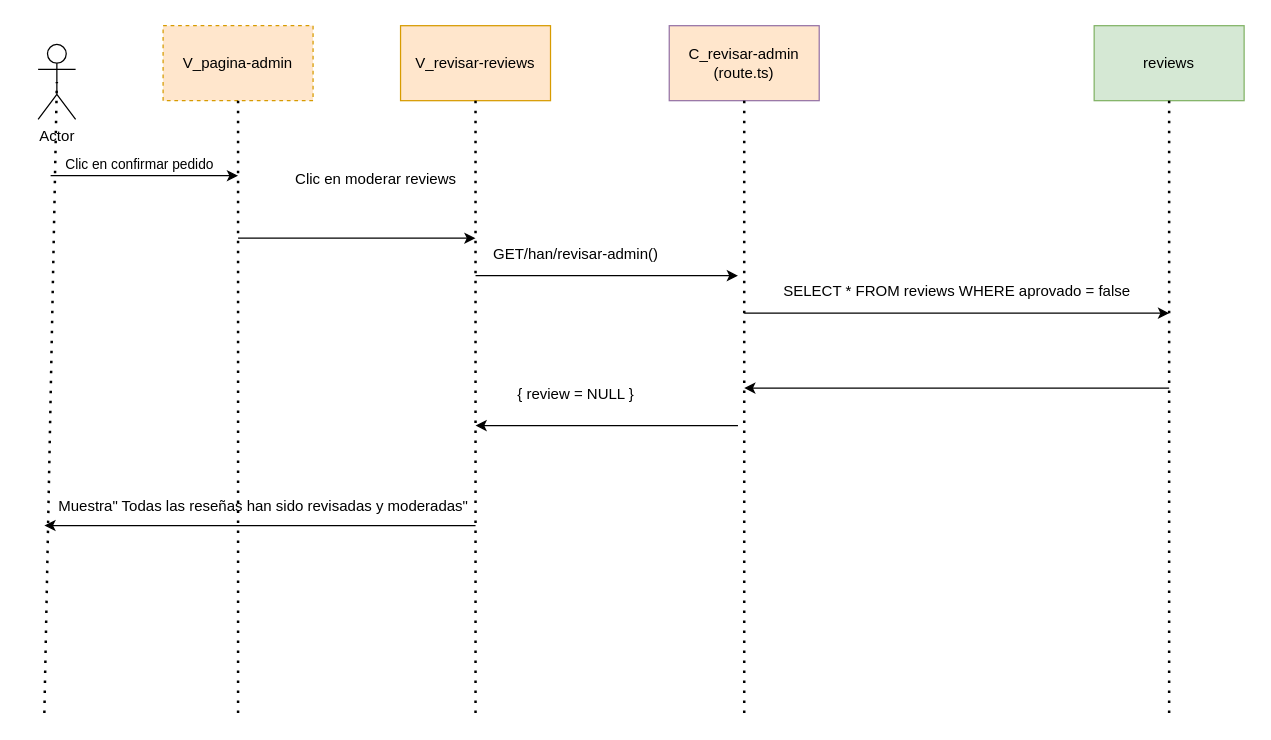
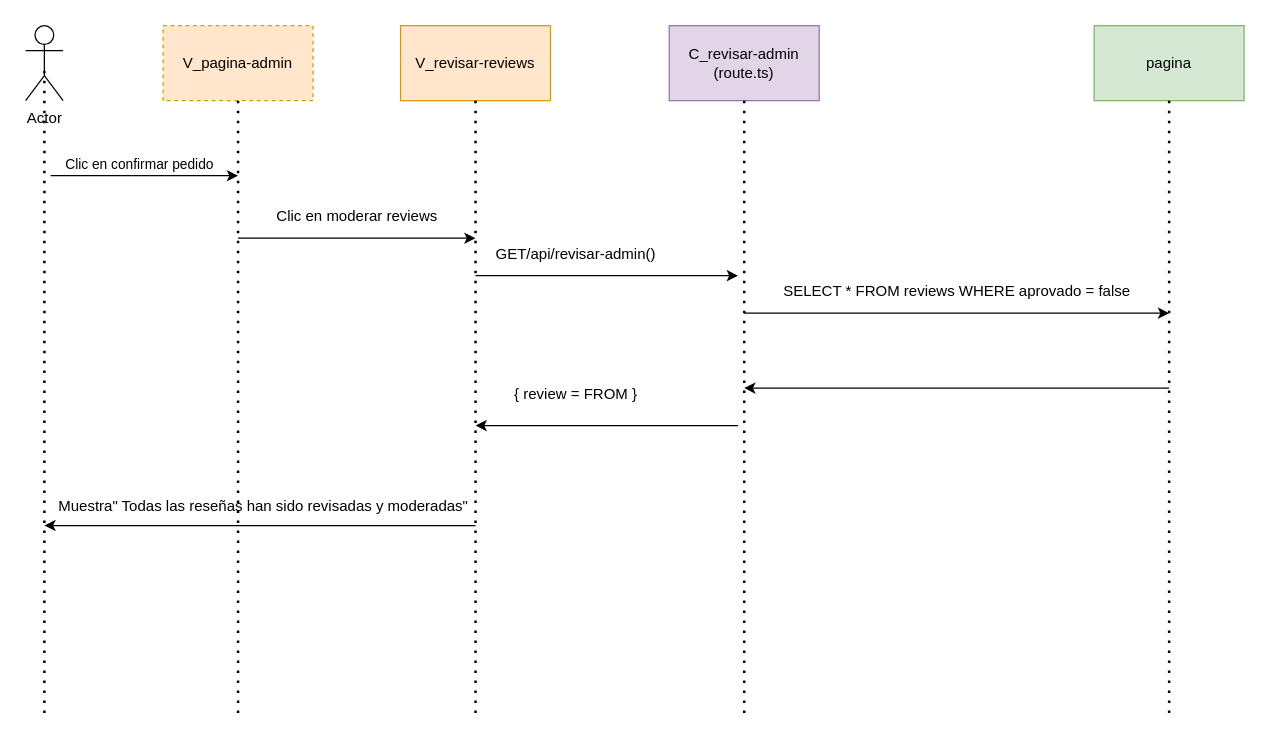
(744, 63) -> (744, 63)
(1169, 63) -> (1169, 63)
(57, 82) -> (44, 63)
(376, 179) -> (357, 217)
(576, 254) -> (576, 254)
(576, 394) -> (576, 394)
